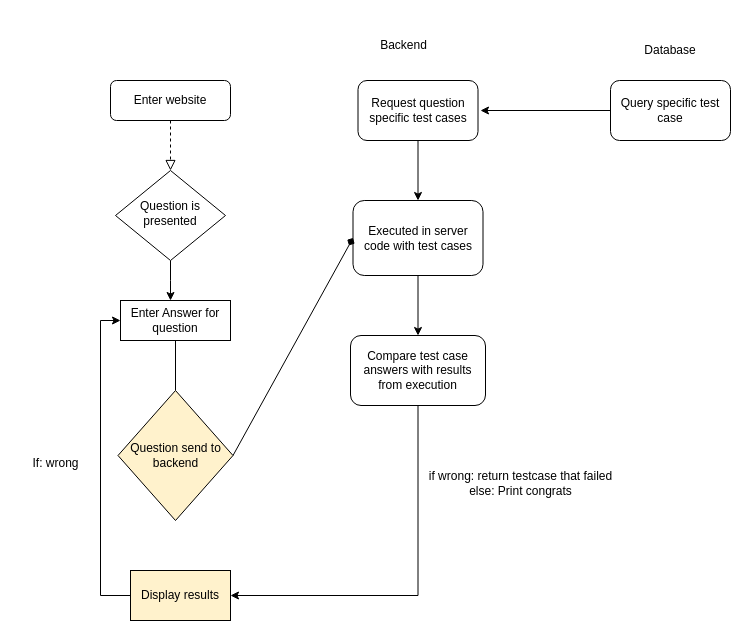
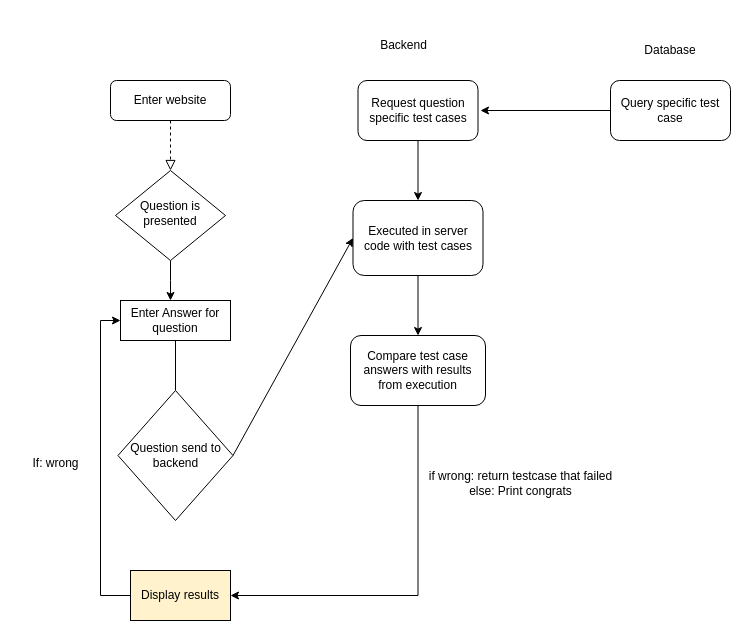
(349, 246) -> (349, 244)
(176, 456) -> (176, 456)
